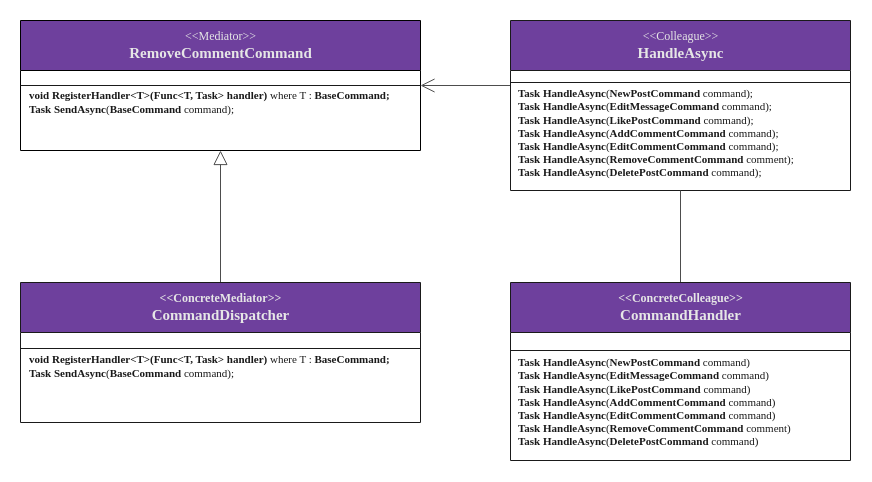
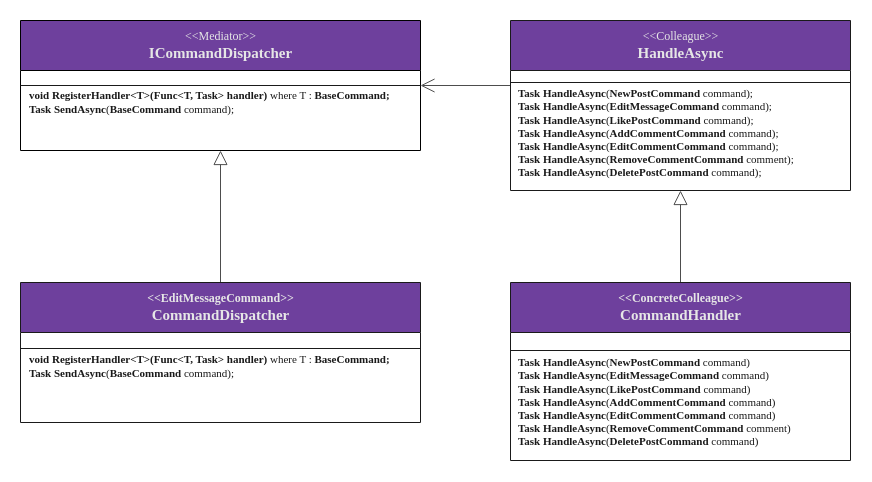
(221, 46) -> (221, 46)
(681, 200) -> (681, 206)
(221, 308) -> (221, 308)
